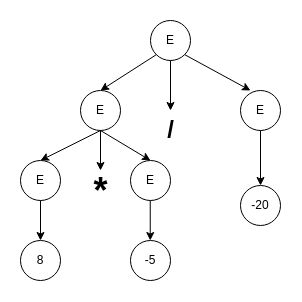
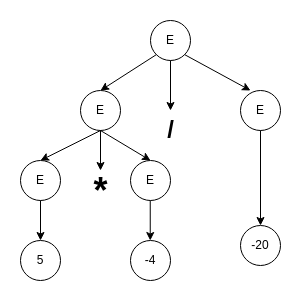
(261, 206) -> (261, 246)
(41, 261) -> (41, 261)
(151, 261) -> (151, 261)
